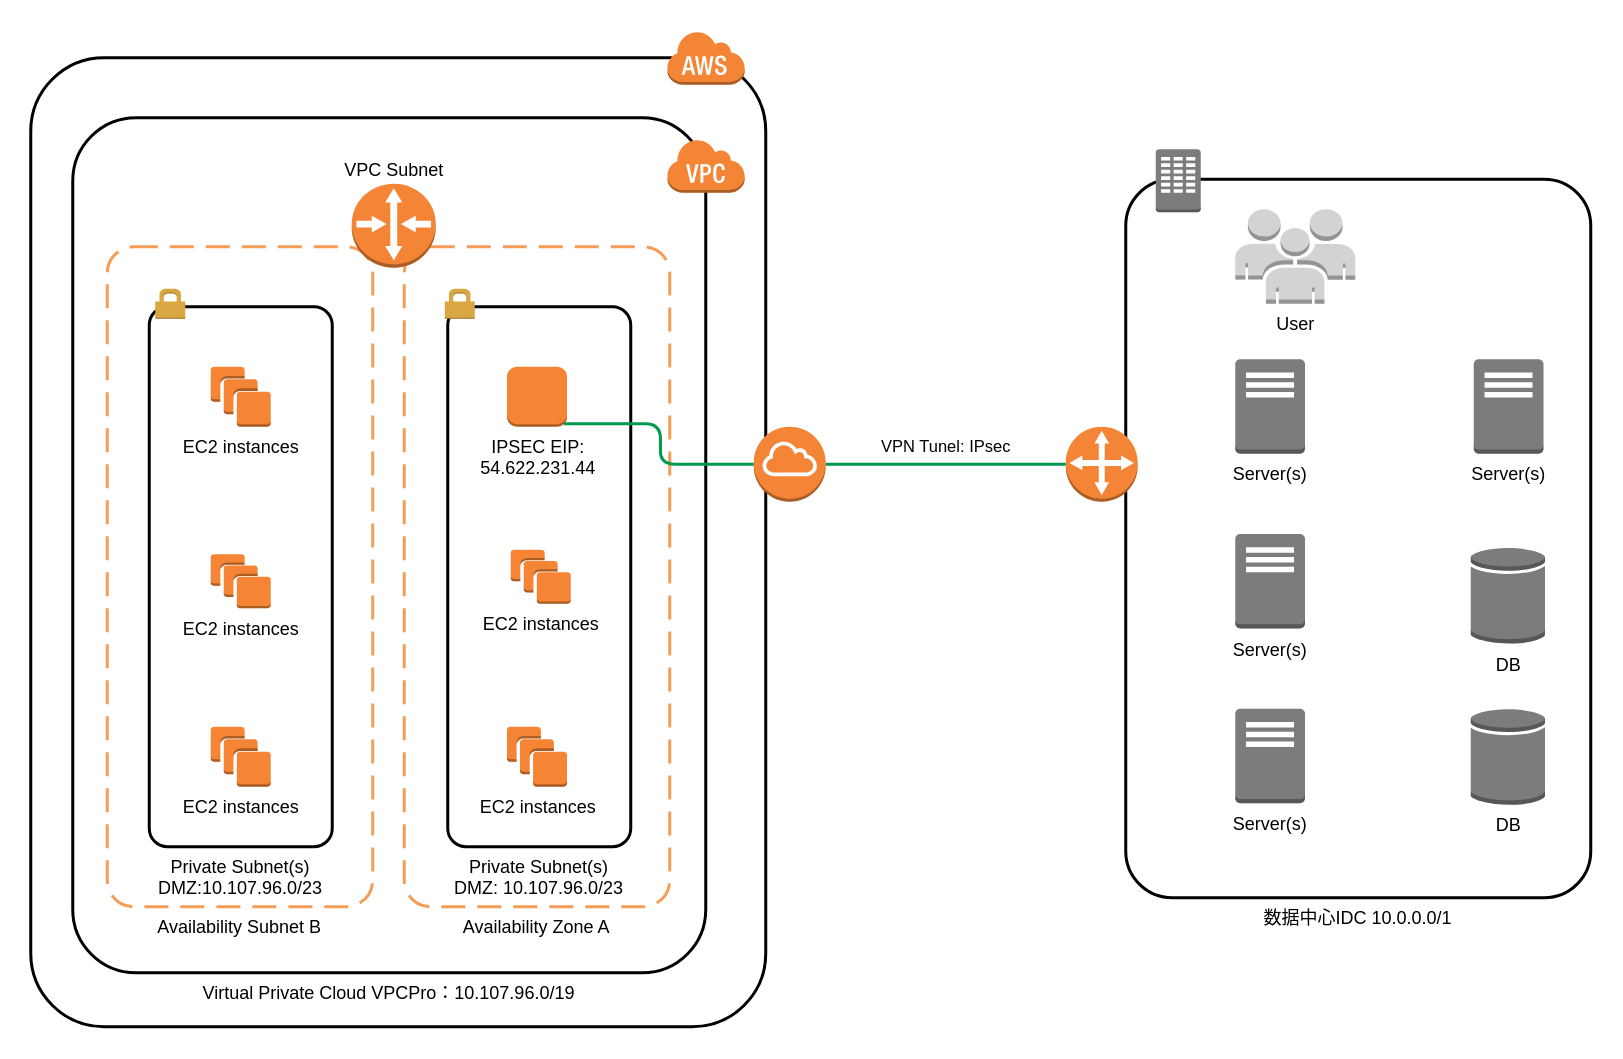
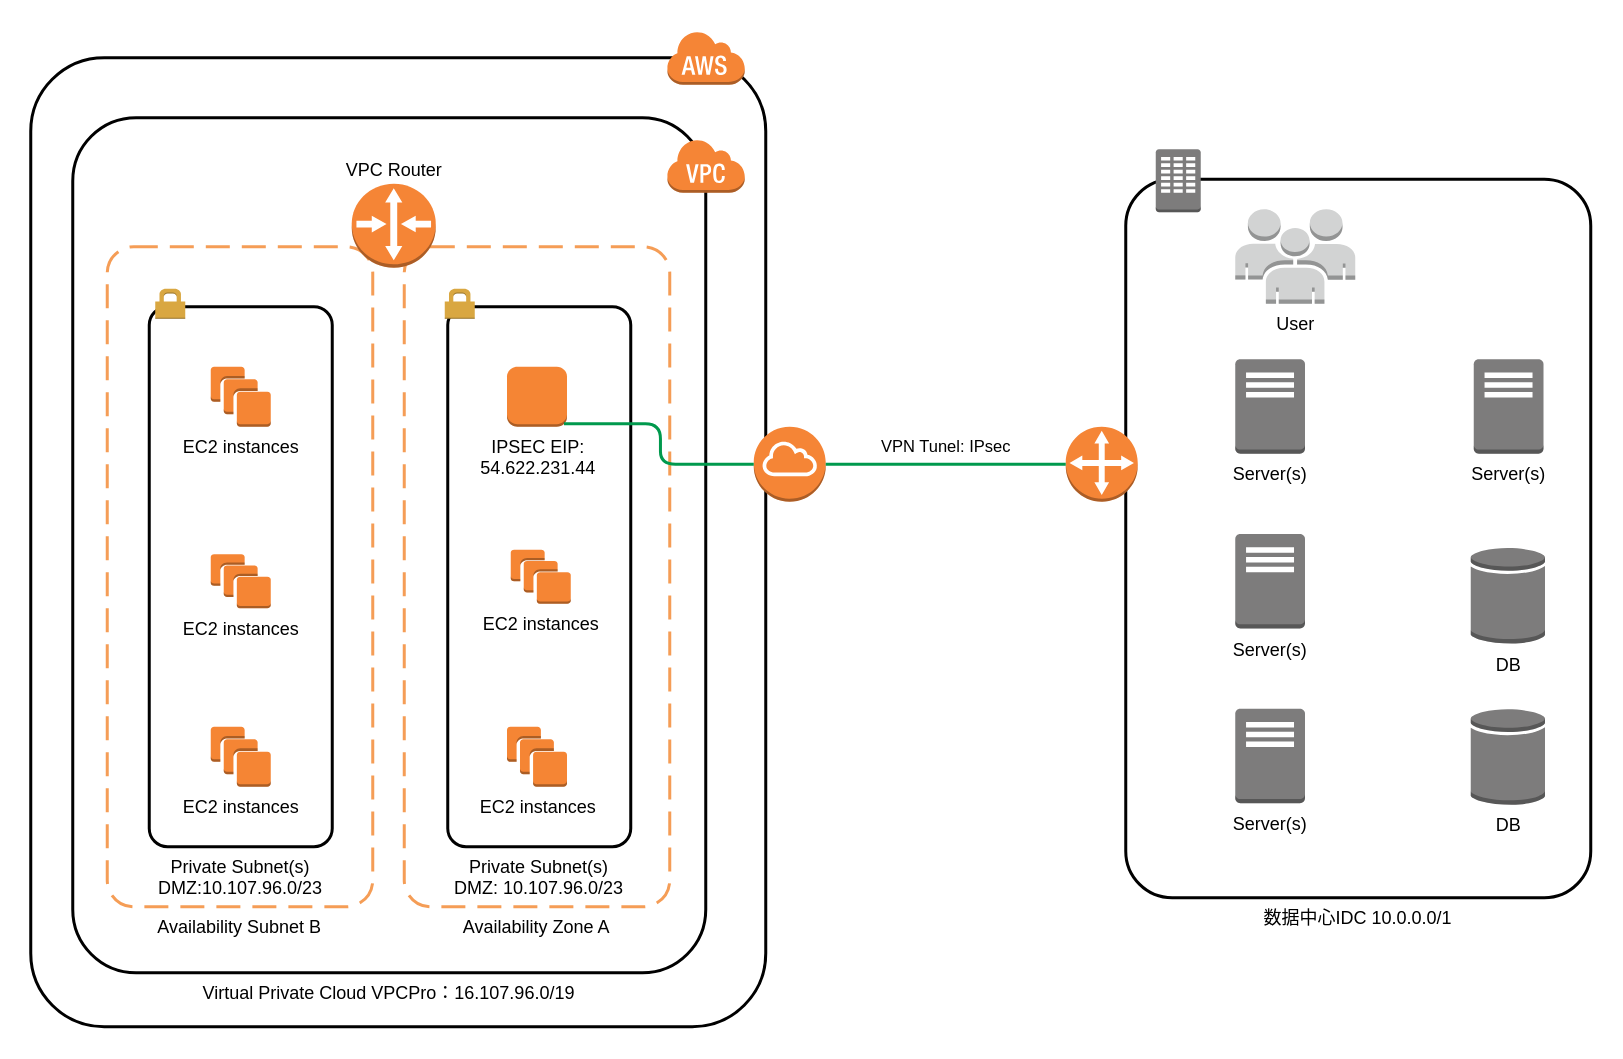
(395, 168) -> (395, 168)
(389, 993) -> (389, 993)
